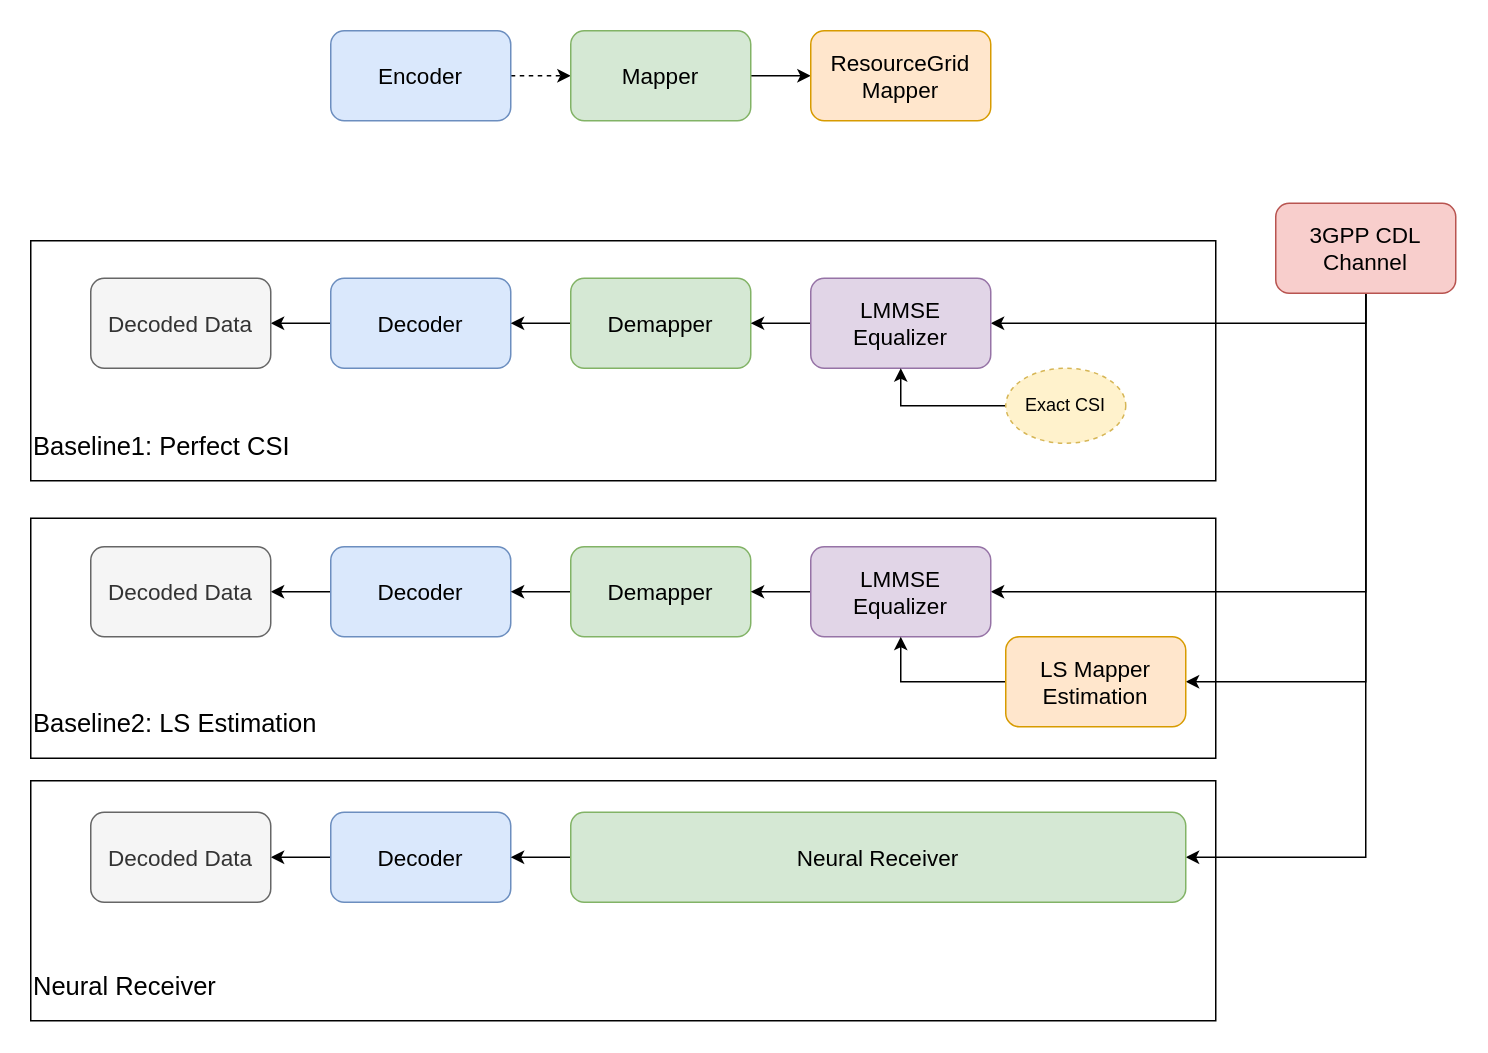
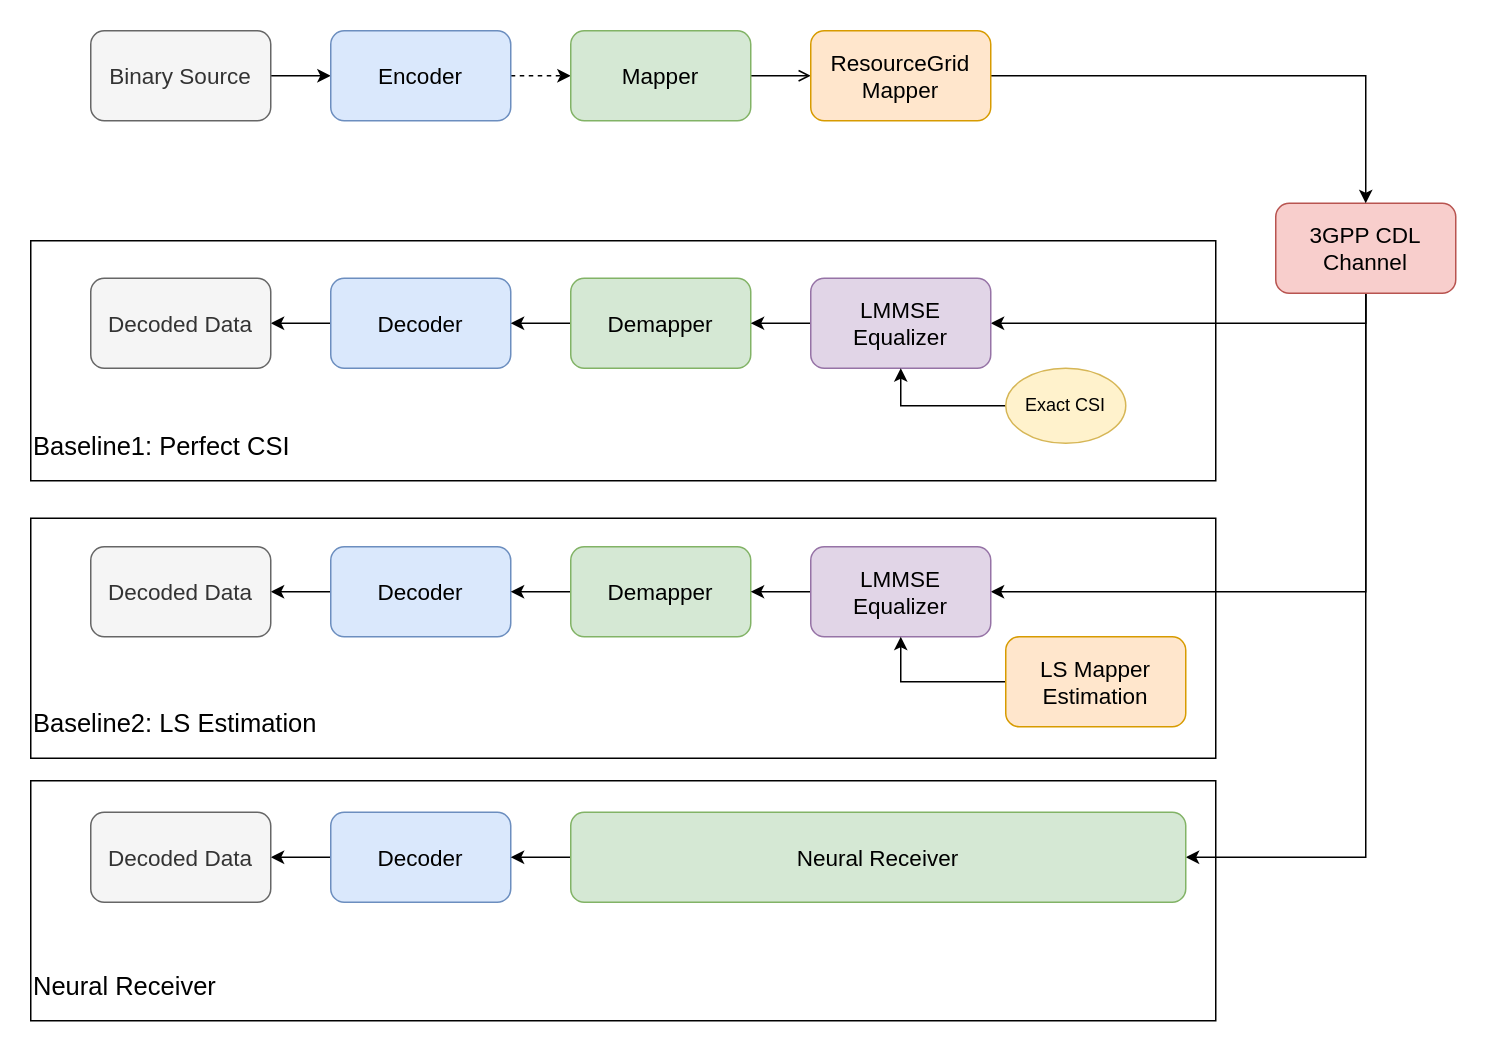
none -> (181, 76)
none -> (296, 76)
(799, 76) -> (801, 76)
none -> (1237, 76)
(1066, 406) -> (1066, 406)
(1280, 682) -> none
